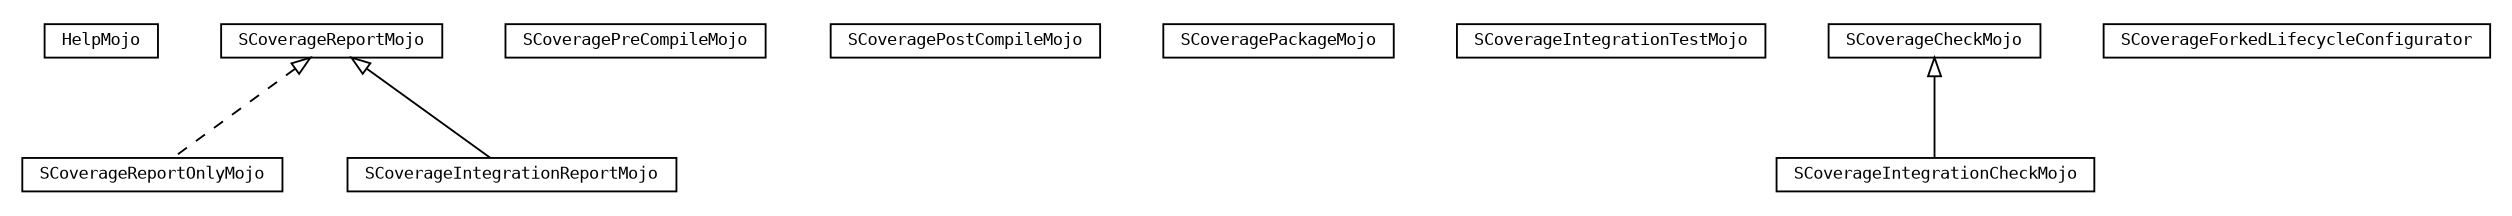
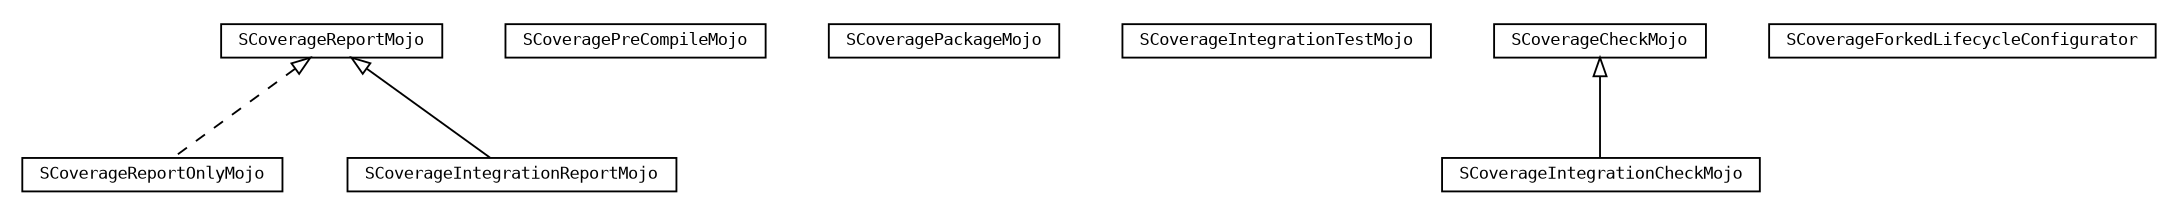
(100, 41) -> none
(964, 41) -> none
